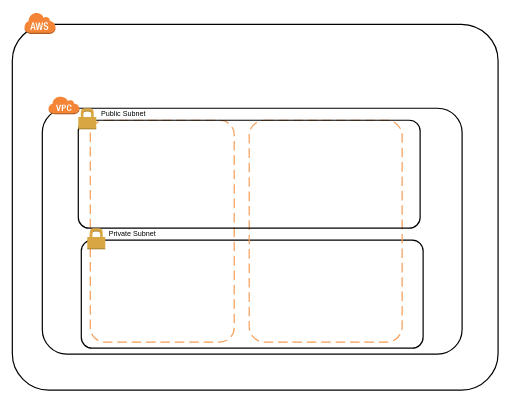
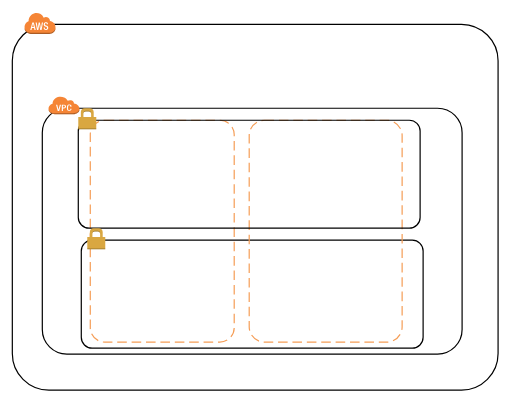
(123, 114) -> none
(132, 234) -> none
